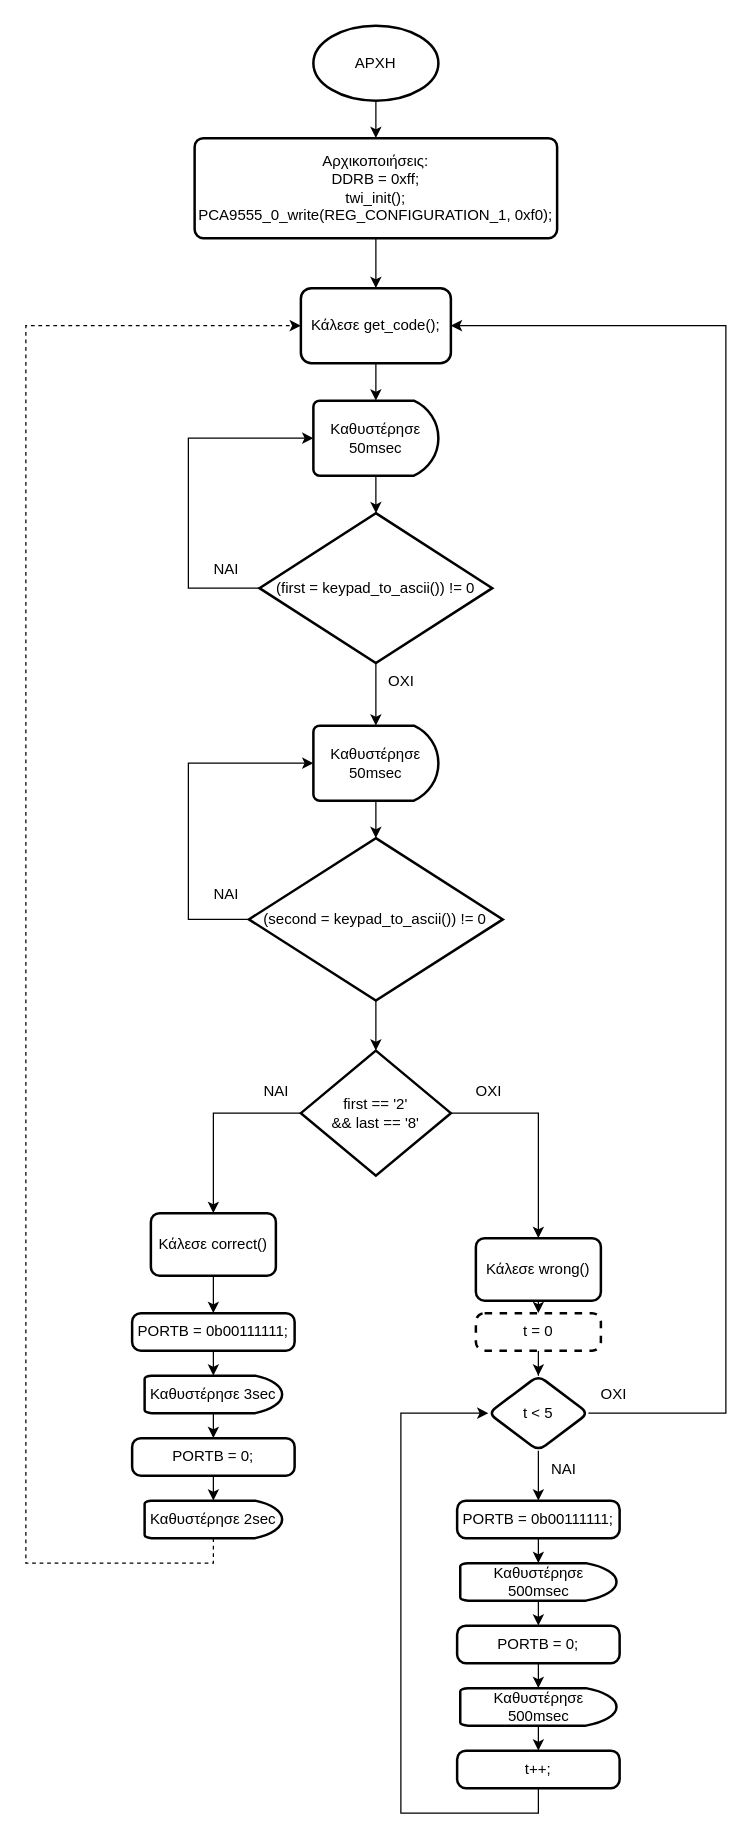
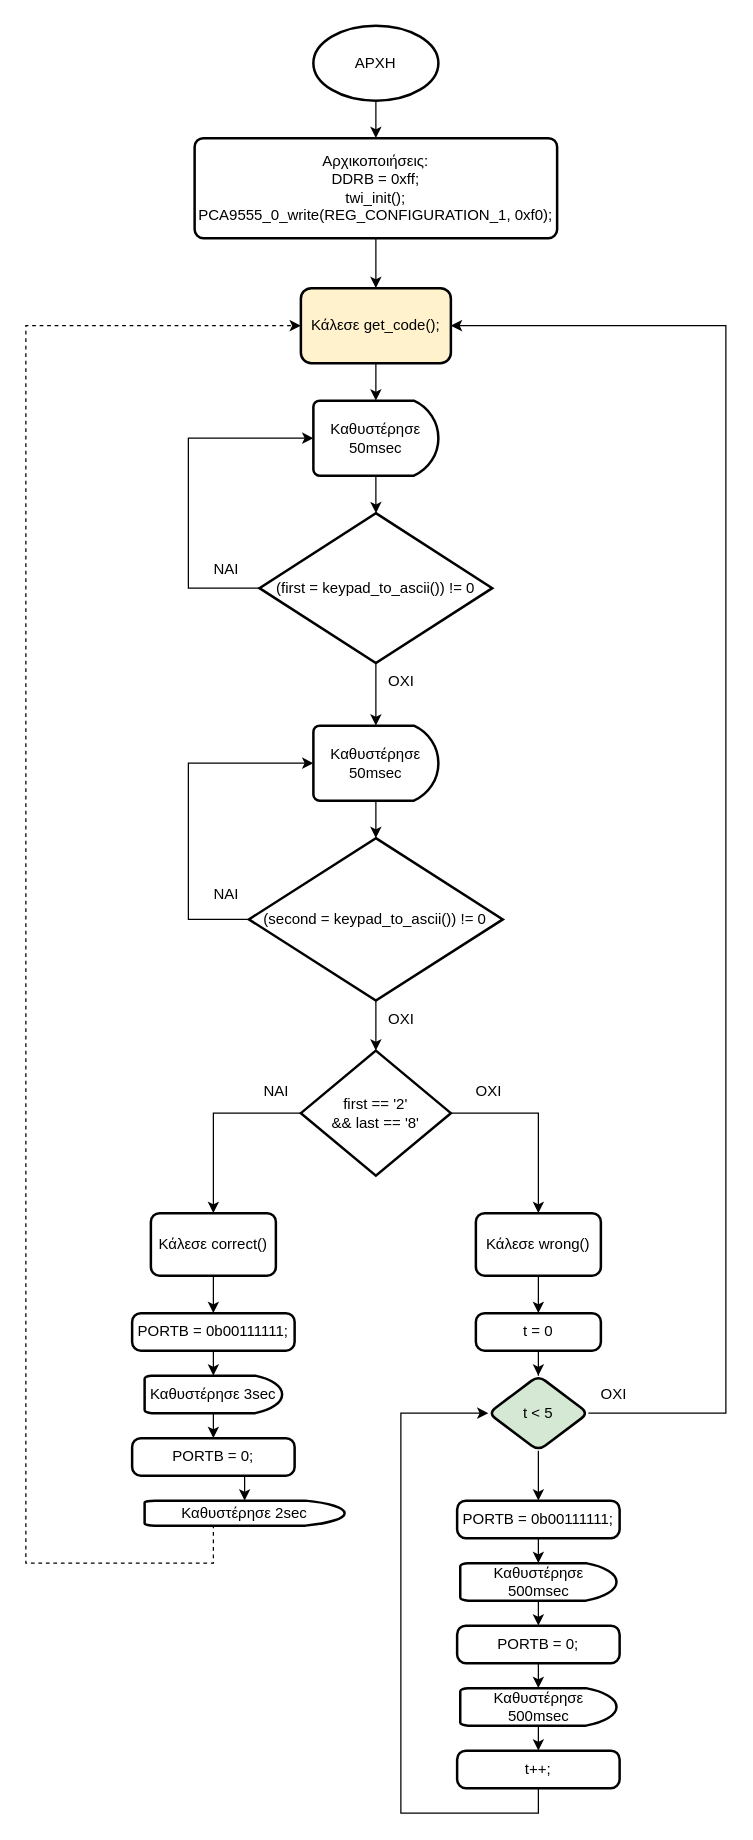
(376, 326) -> (376, 326)
none -> (401, 1019)
(538, 1269) -> (538, 1244)
(538, 1332) -> (538, 1332)
(538, 1413) -> (538, 1413)
(563, 1469) -> none
(213, 1519) -> (244, 1513)
